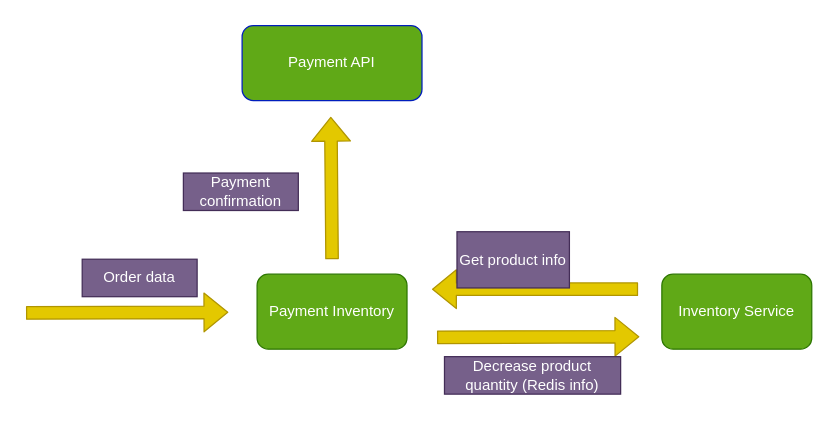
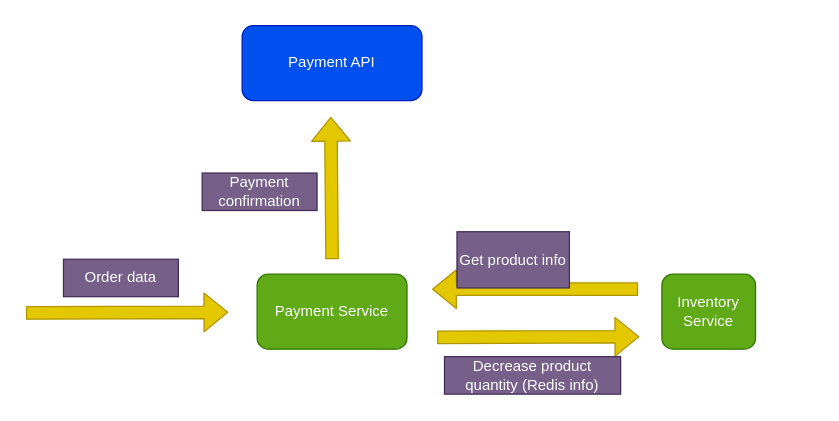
(332, 63) -> (332, 63)
(241, 192) -> (259, 192)
(139, 278) -> (121, 278)
(332, 312) -> (332, 312)
(737, 312) -> (709, 312)
